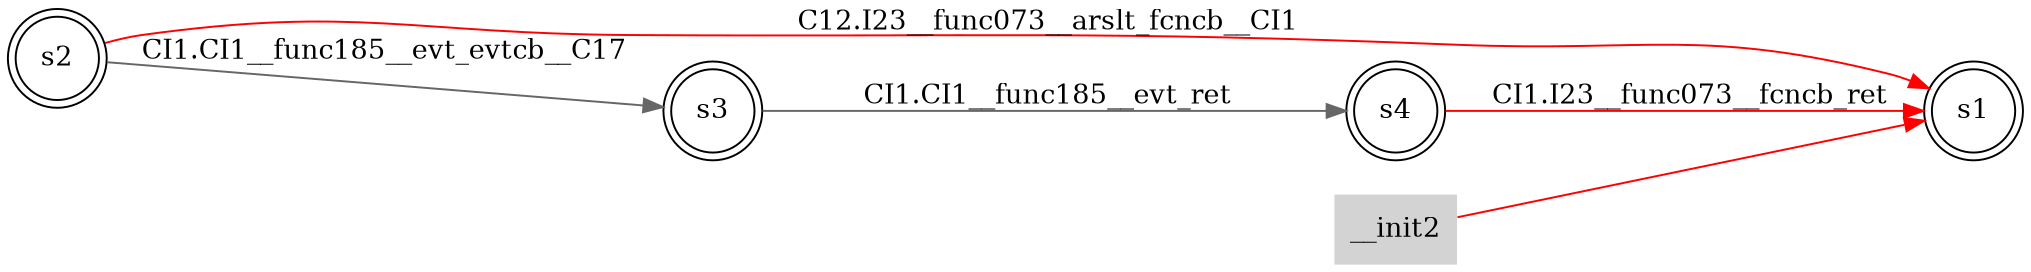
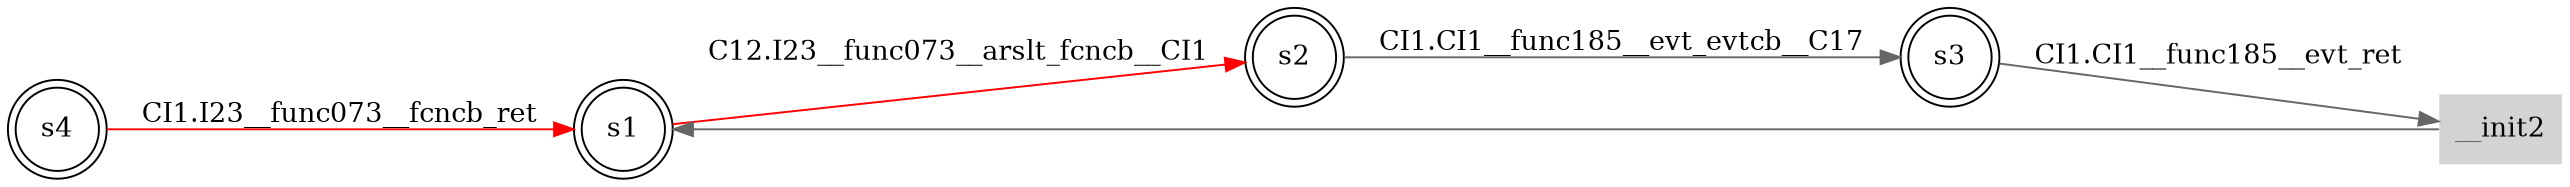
(1009, 35) -> (949, 94)
(1044, 111) -> (2209, 91)
(1681, 171) -> (1566, 129)
